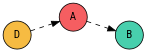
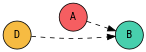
(41, 27) -> (69, 38)
